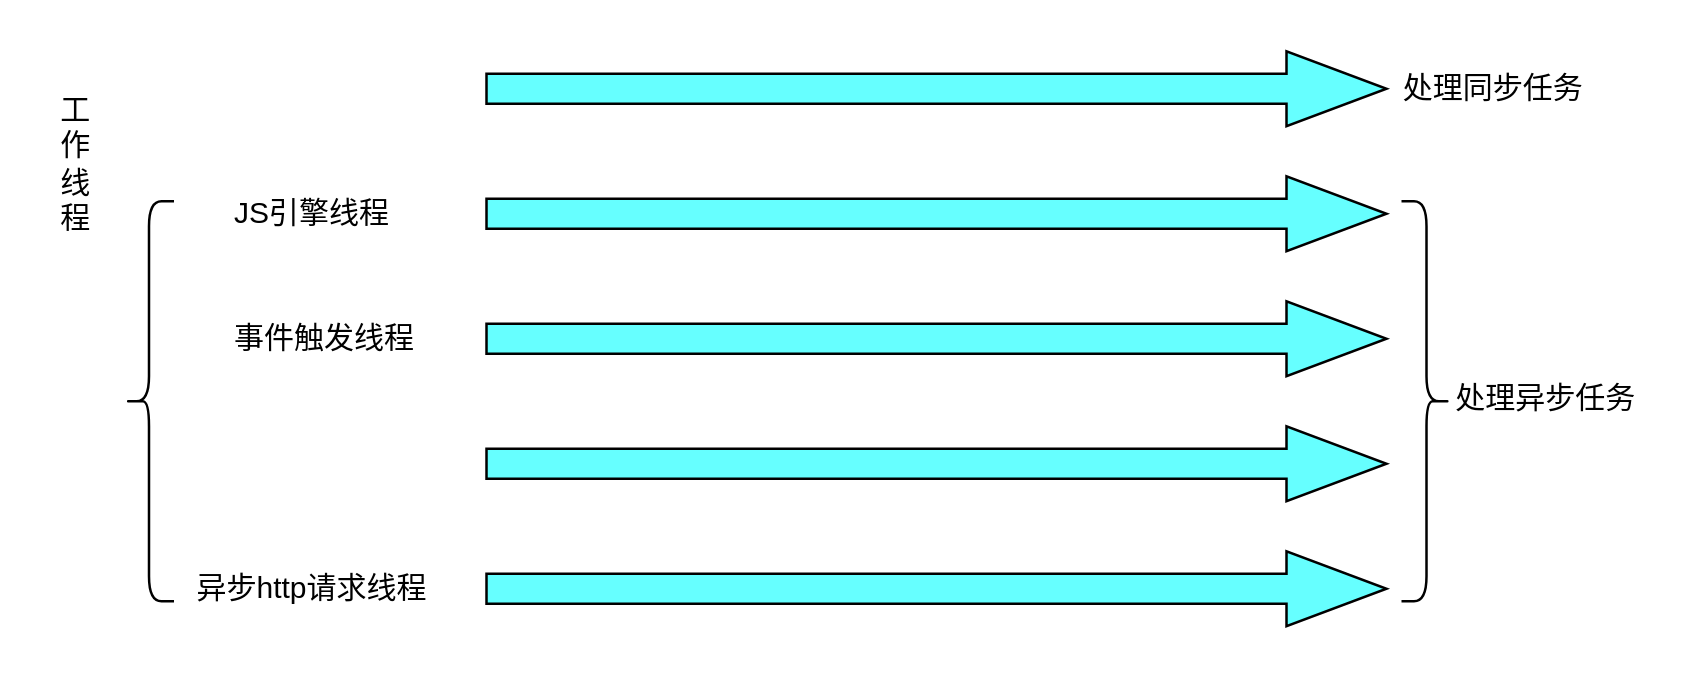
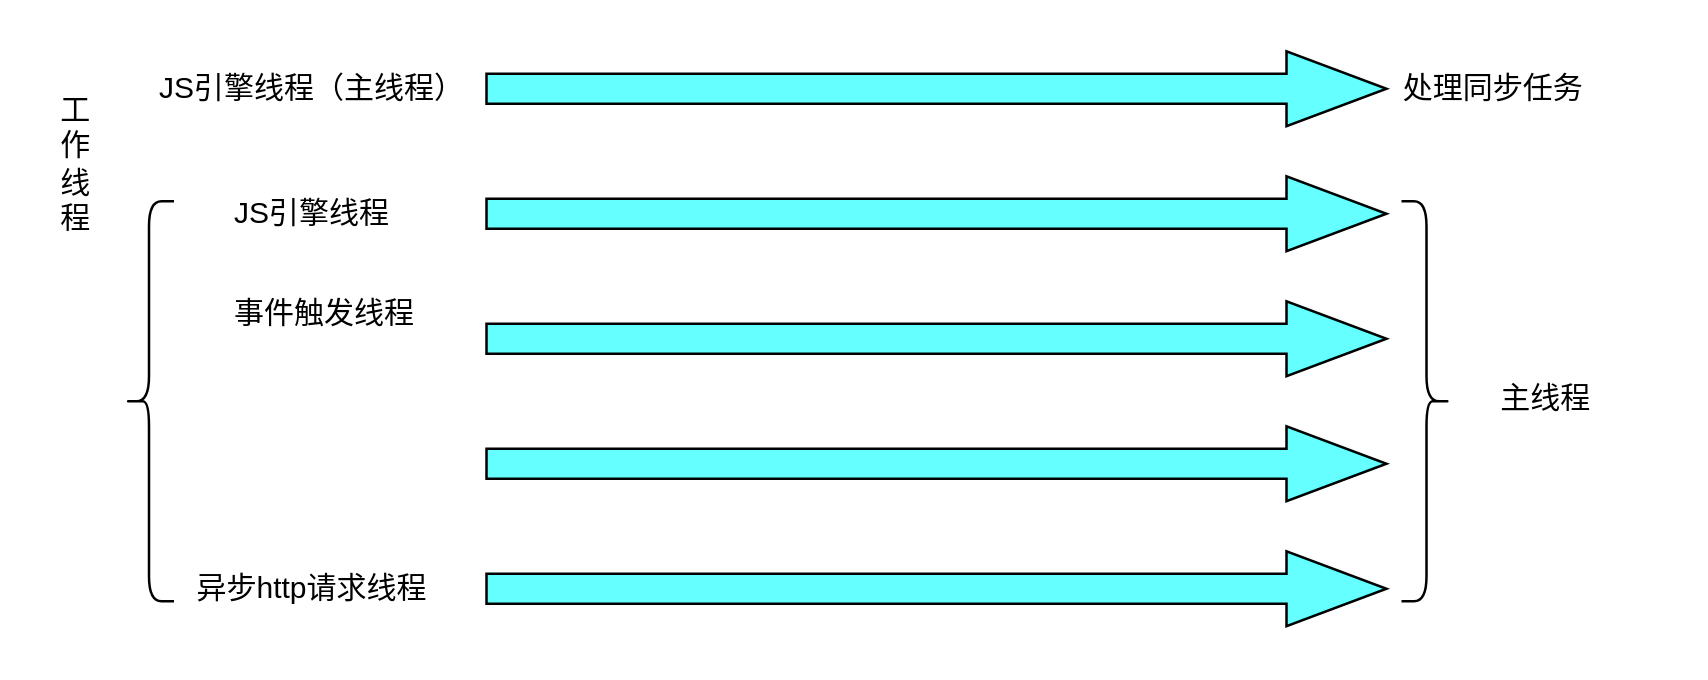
none -> (311, 89)
(324, 339) -> (324, 314)
(1546, 399) -> (1546, 399)
